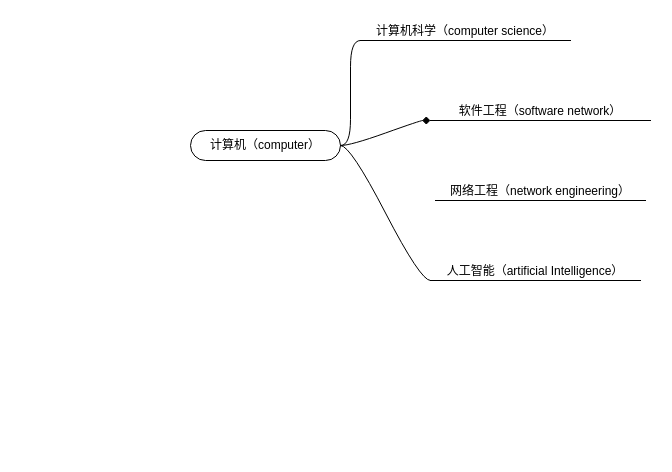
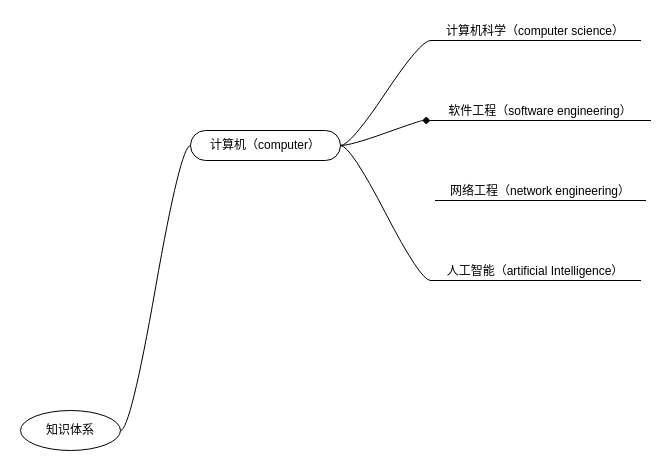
(466, 31) -> (536, 31)
(541, 110) -> (541, 110)
none -> (156, 288)
none -> (71, 431)
